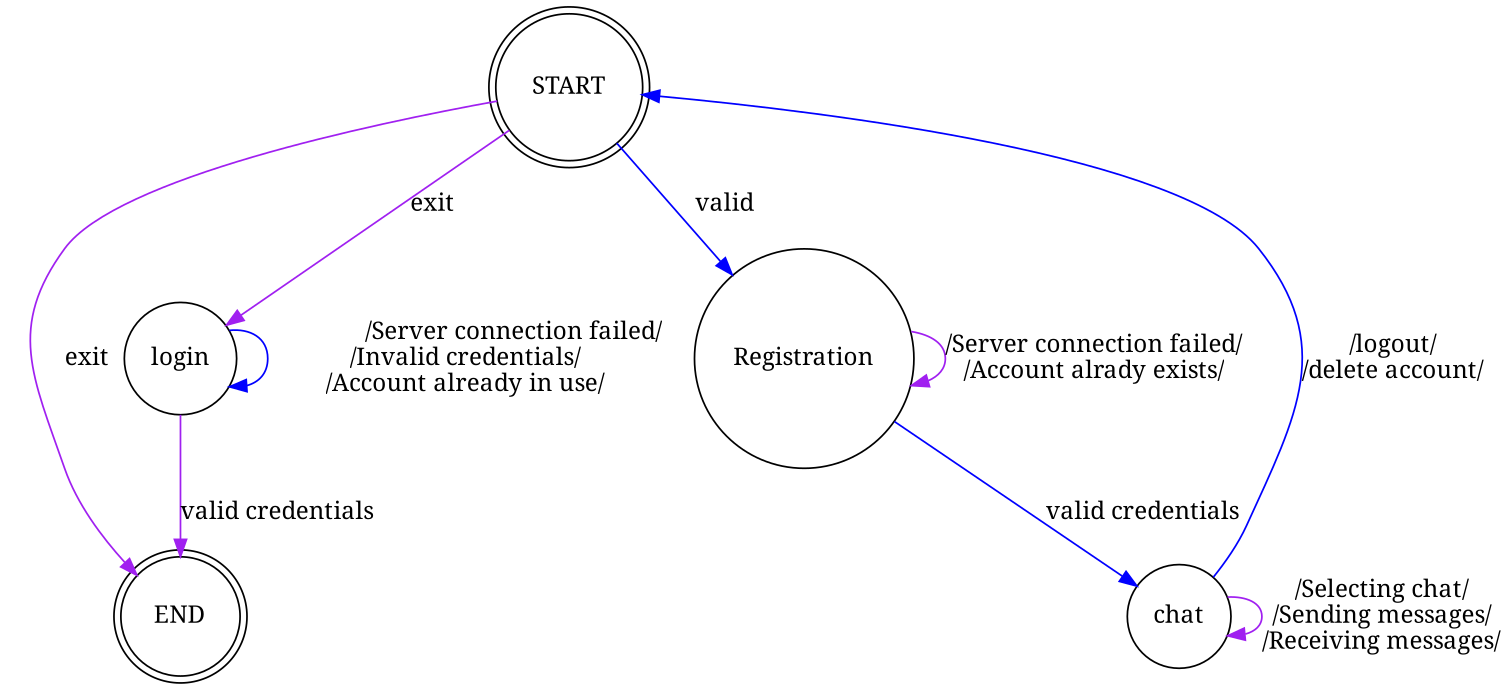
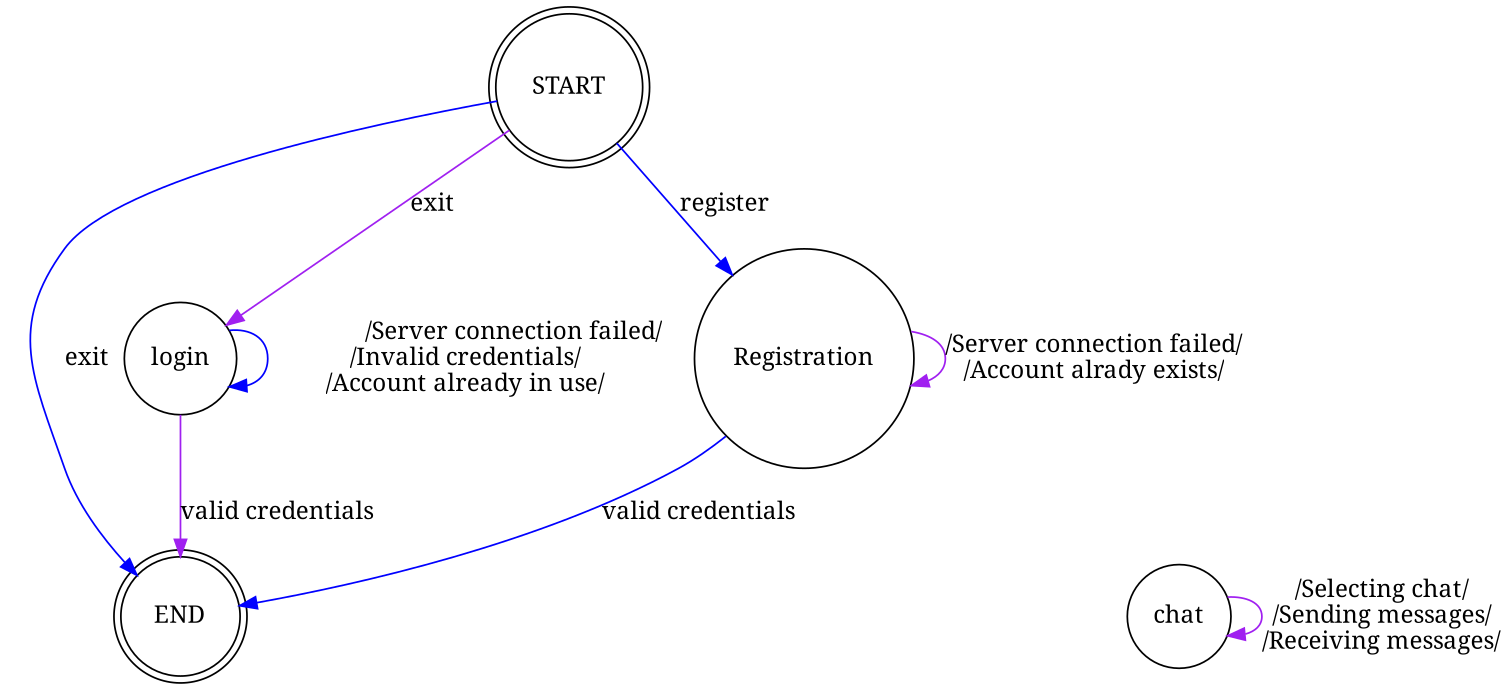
(1144, 183) -> none
(725, 204) -> (725, 204)
(111, 213) -> (111, 213)
(1008, 499) -> (500, 543)
